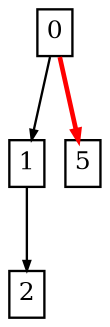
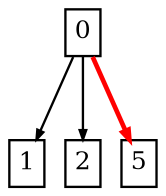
(27, 224) -> (83, 93)
